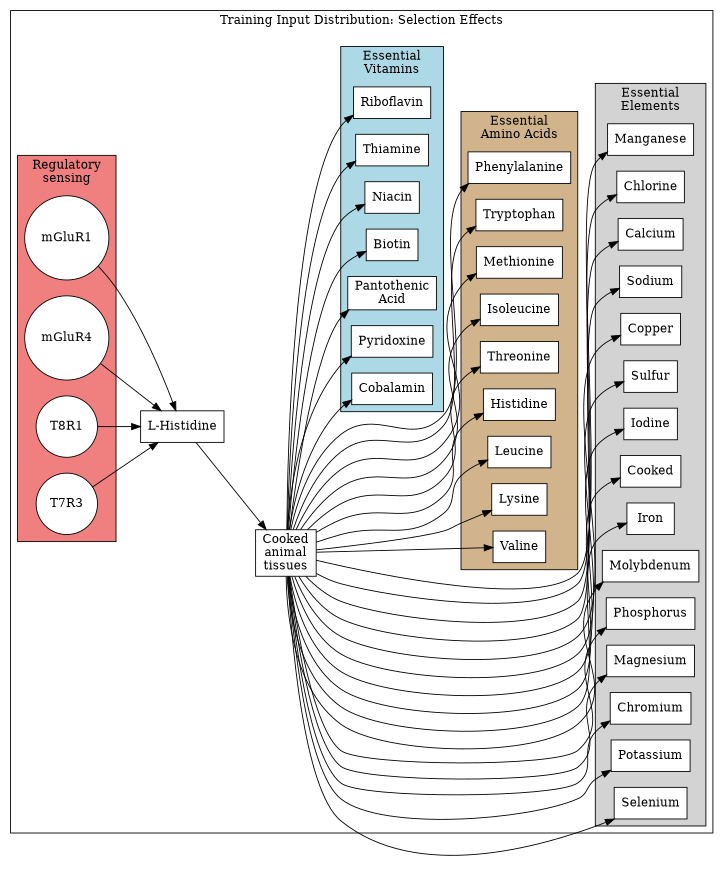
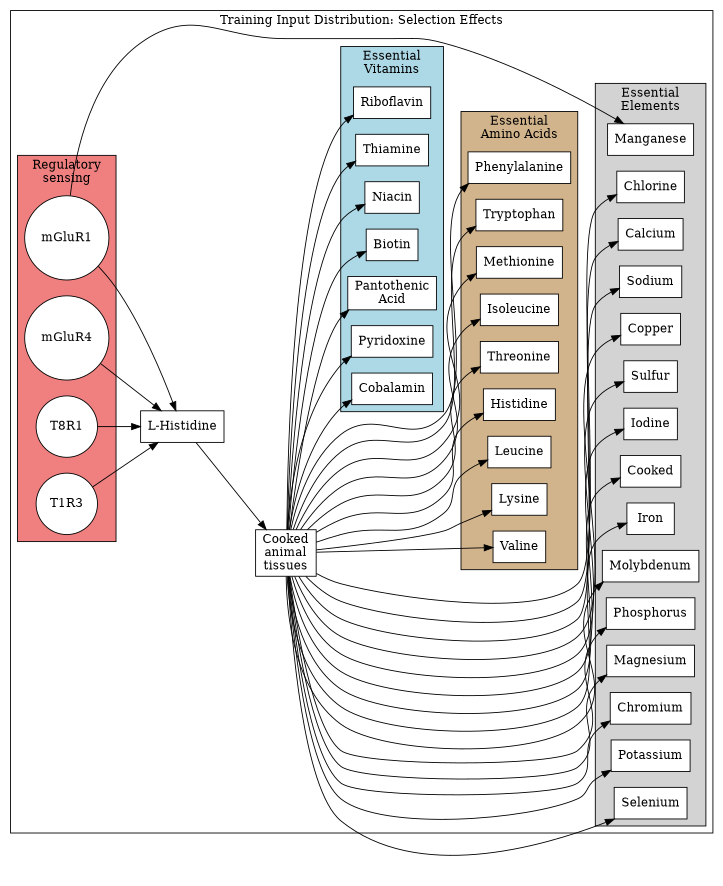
(67, 504) -> (67, 504)
(570, 578) -> (298, 39)
